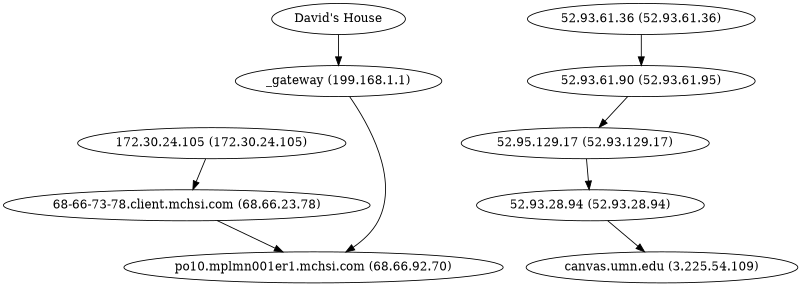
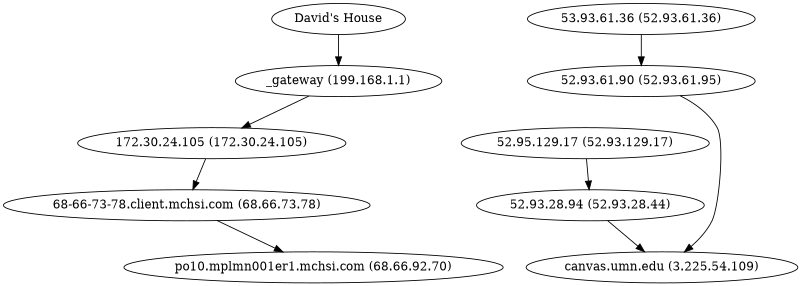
(641, 19) -> (641, 19)
(616, 109) -> (721, 166)
(384, 174) -> (279, 110)
(187, 205) -> (187, 205)
(590, 205) -> (590, 205)
